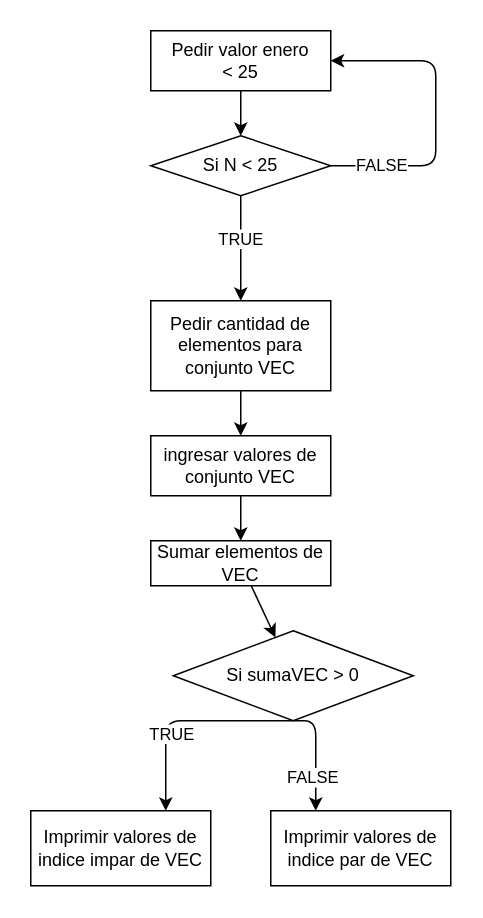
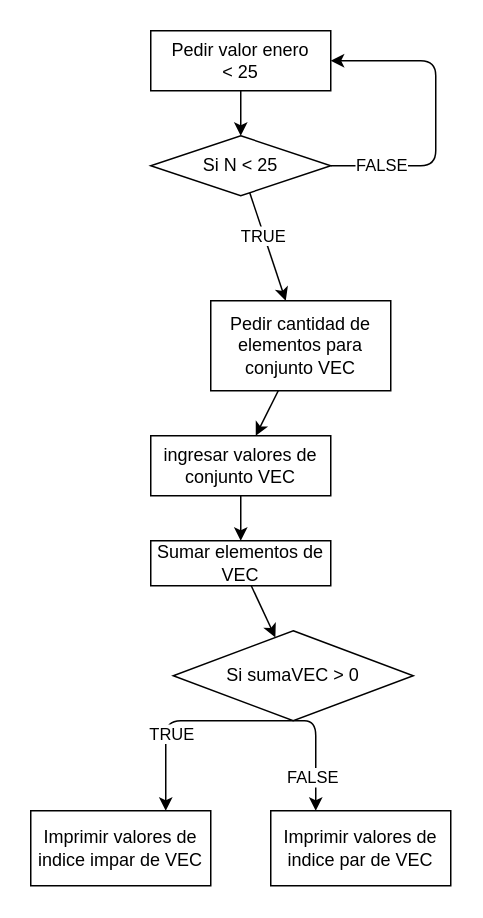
(241, 346) -> (301, 346)
